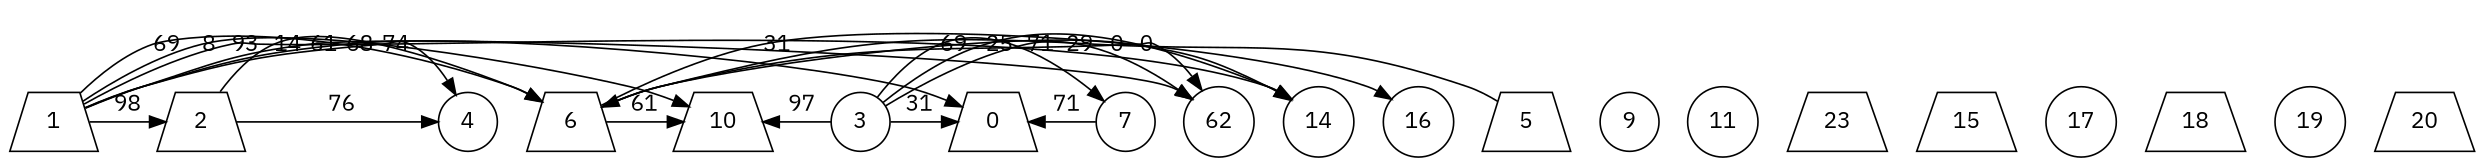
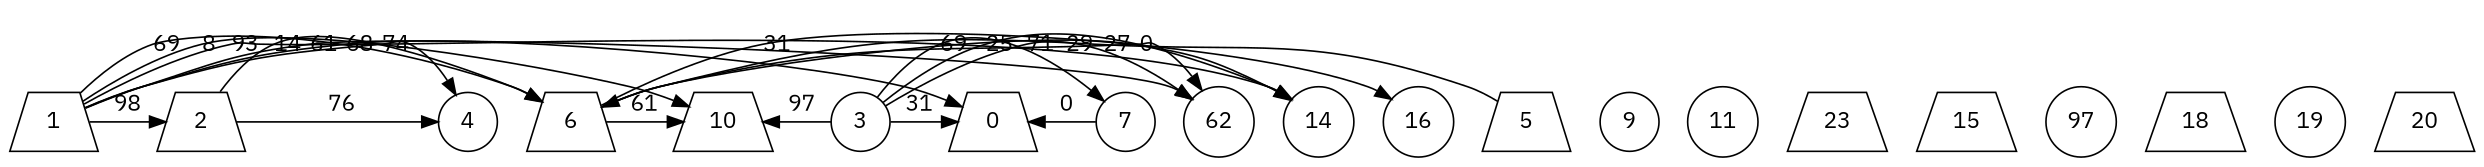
(1117, 45) -> (1117, 45)
(1067, 105) -> (1067, 105)
(2081, 122) -> (2081, 122)
